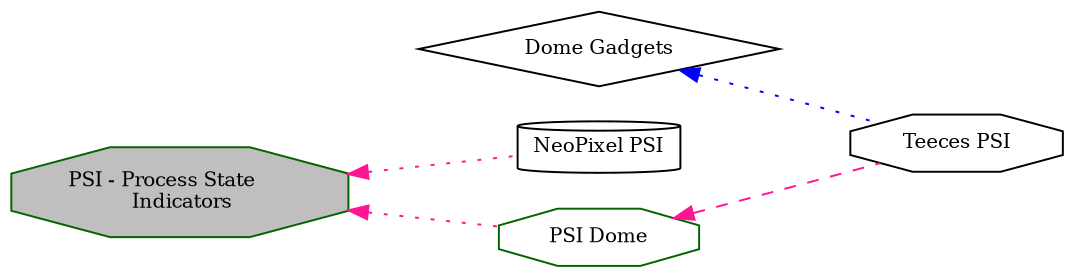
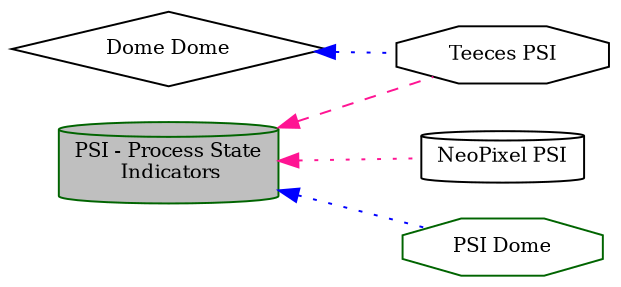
(599, 49) -> (169, 49)
(787, 188) -> (365, 99)
(180, 192) -> (169, 163)
(433, 220) -> (362, 212)
